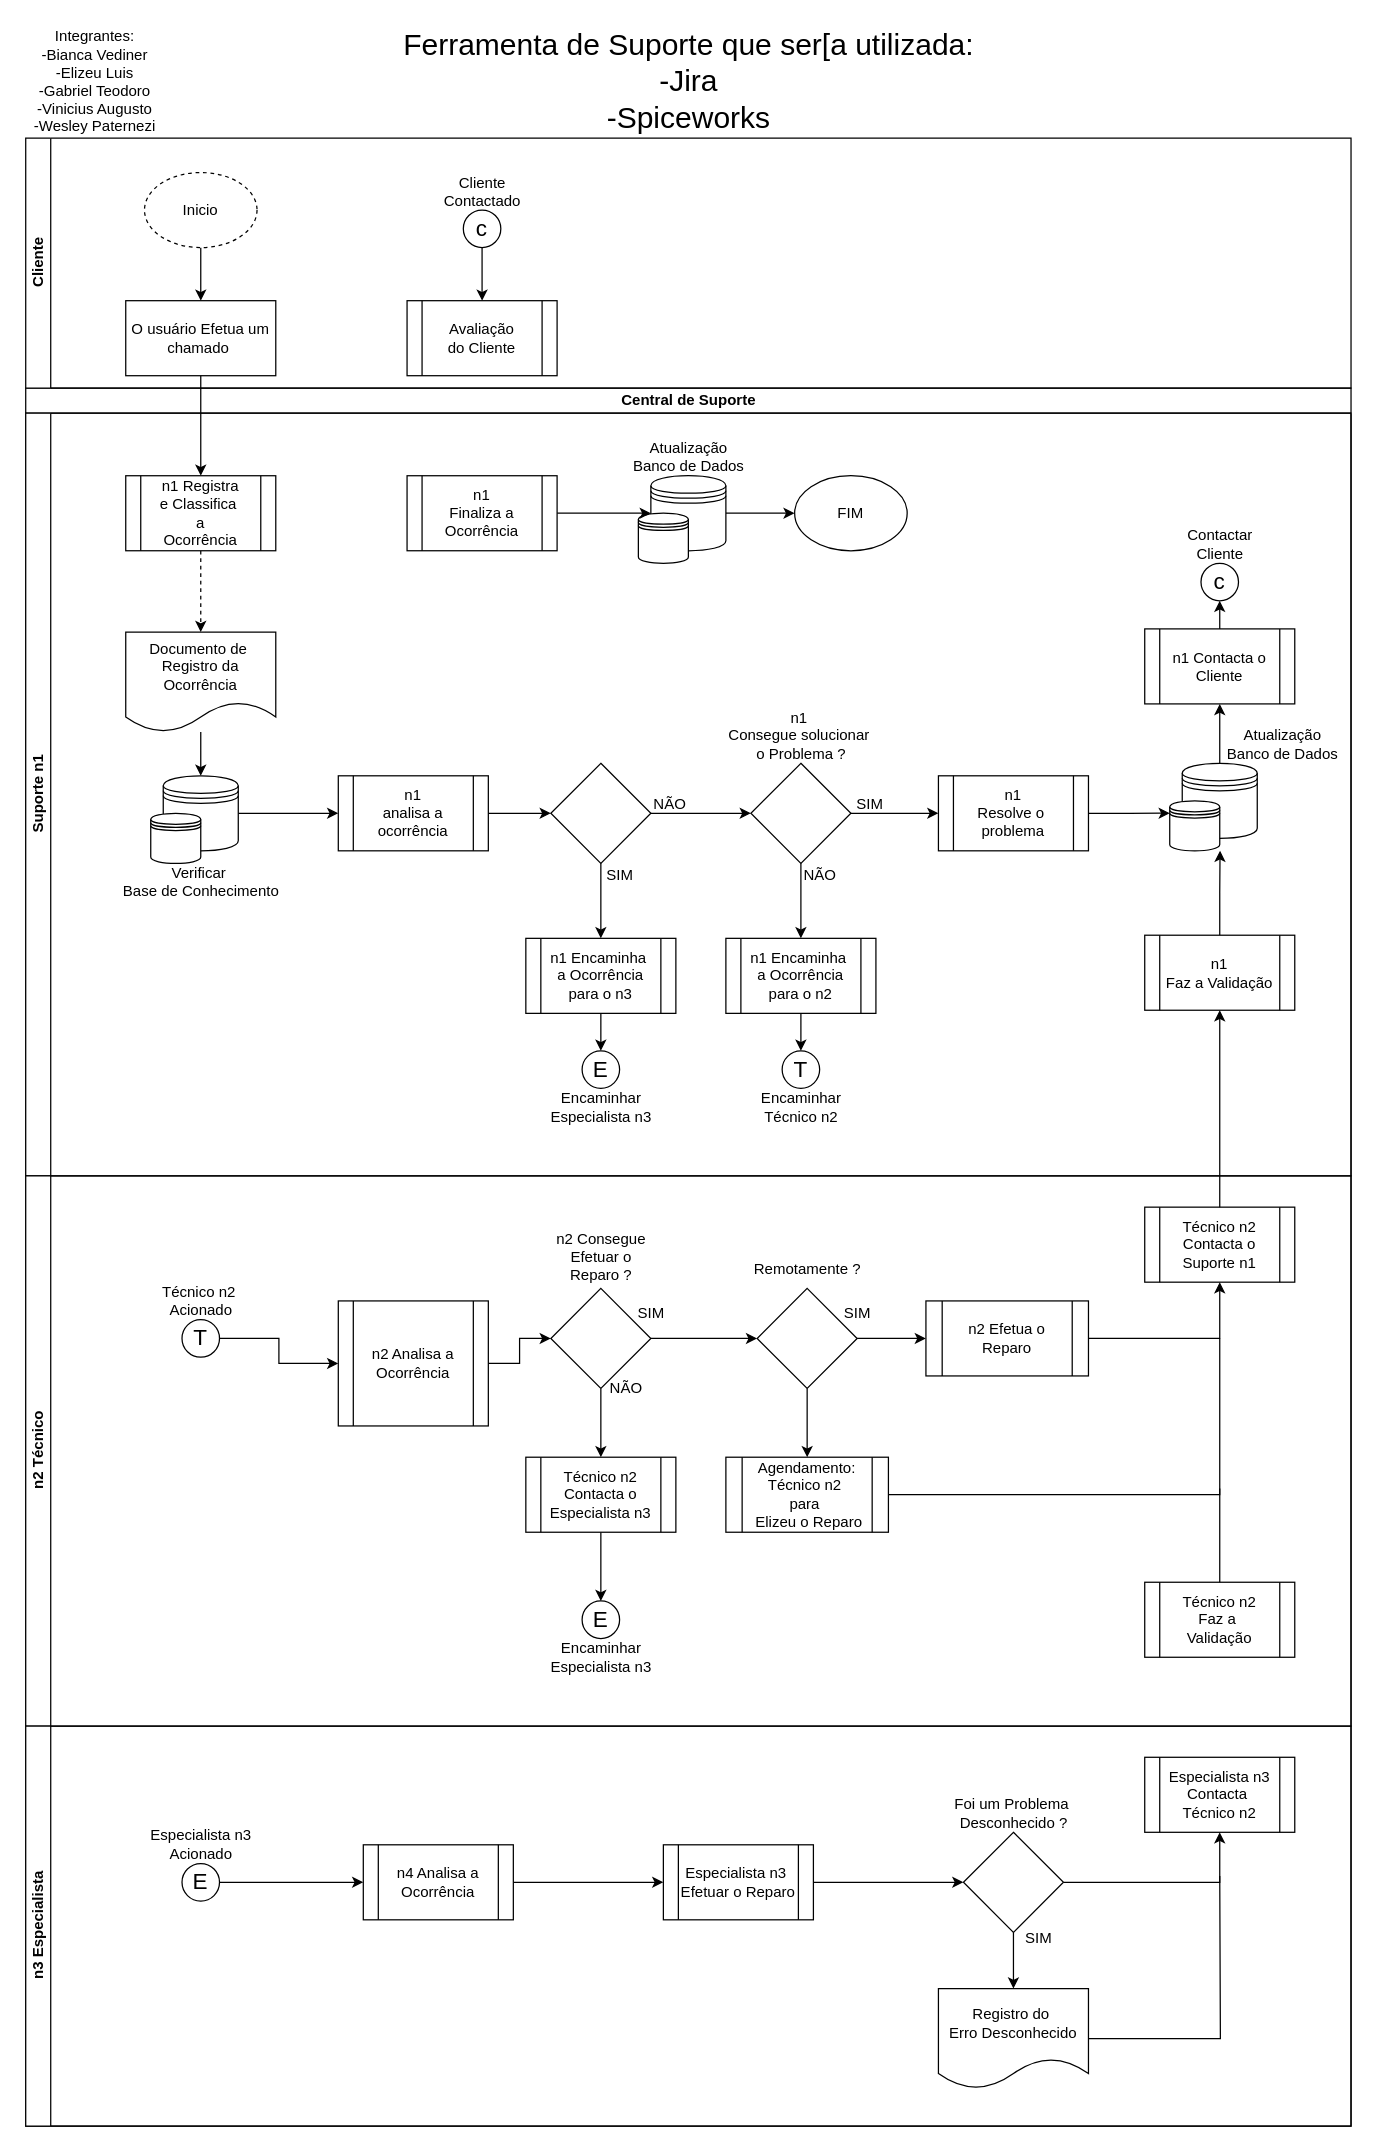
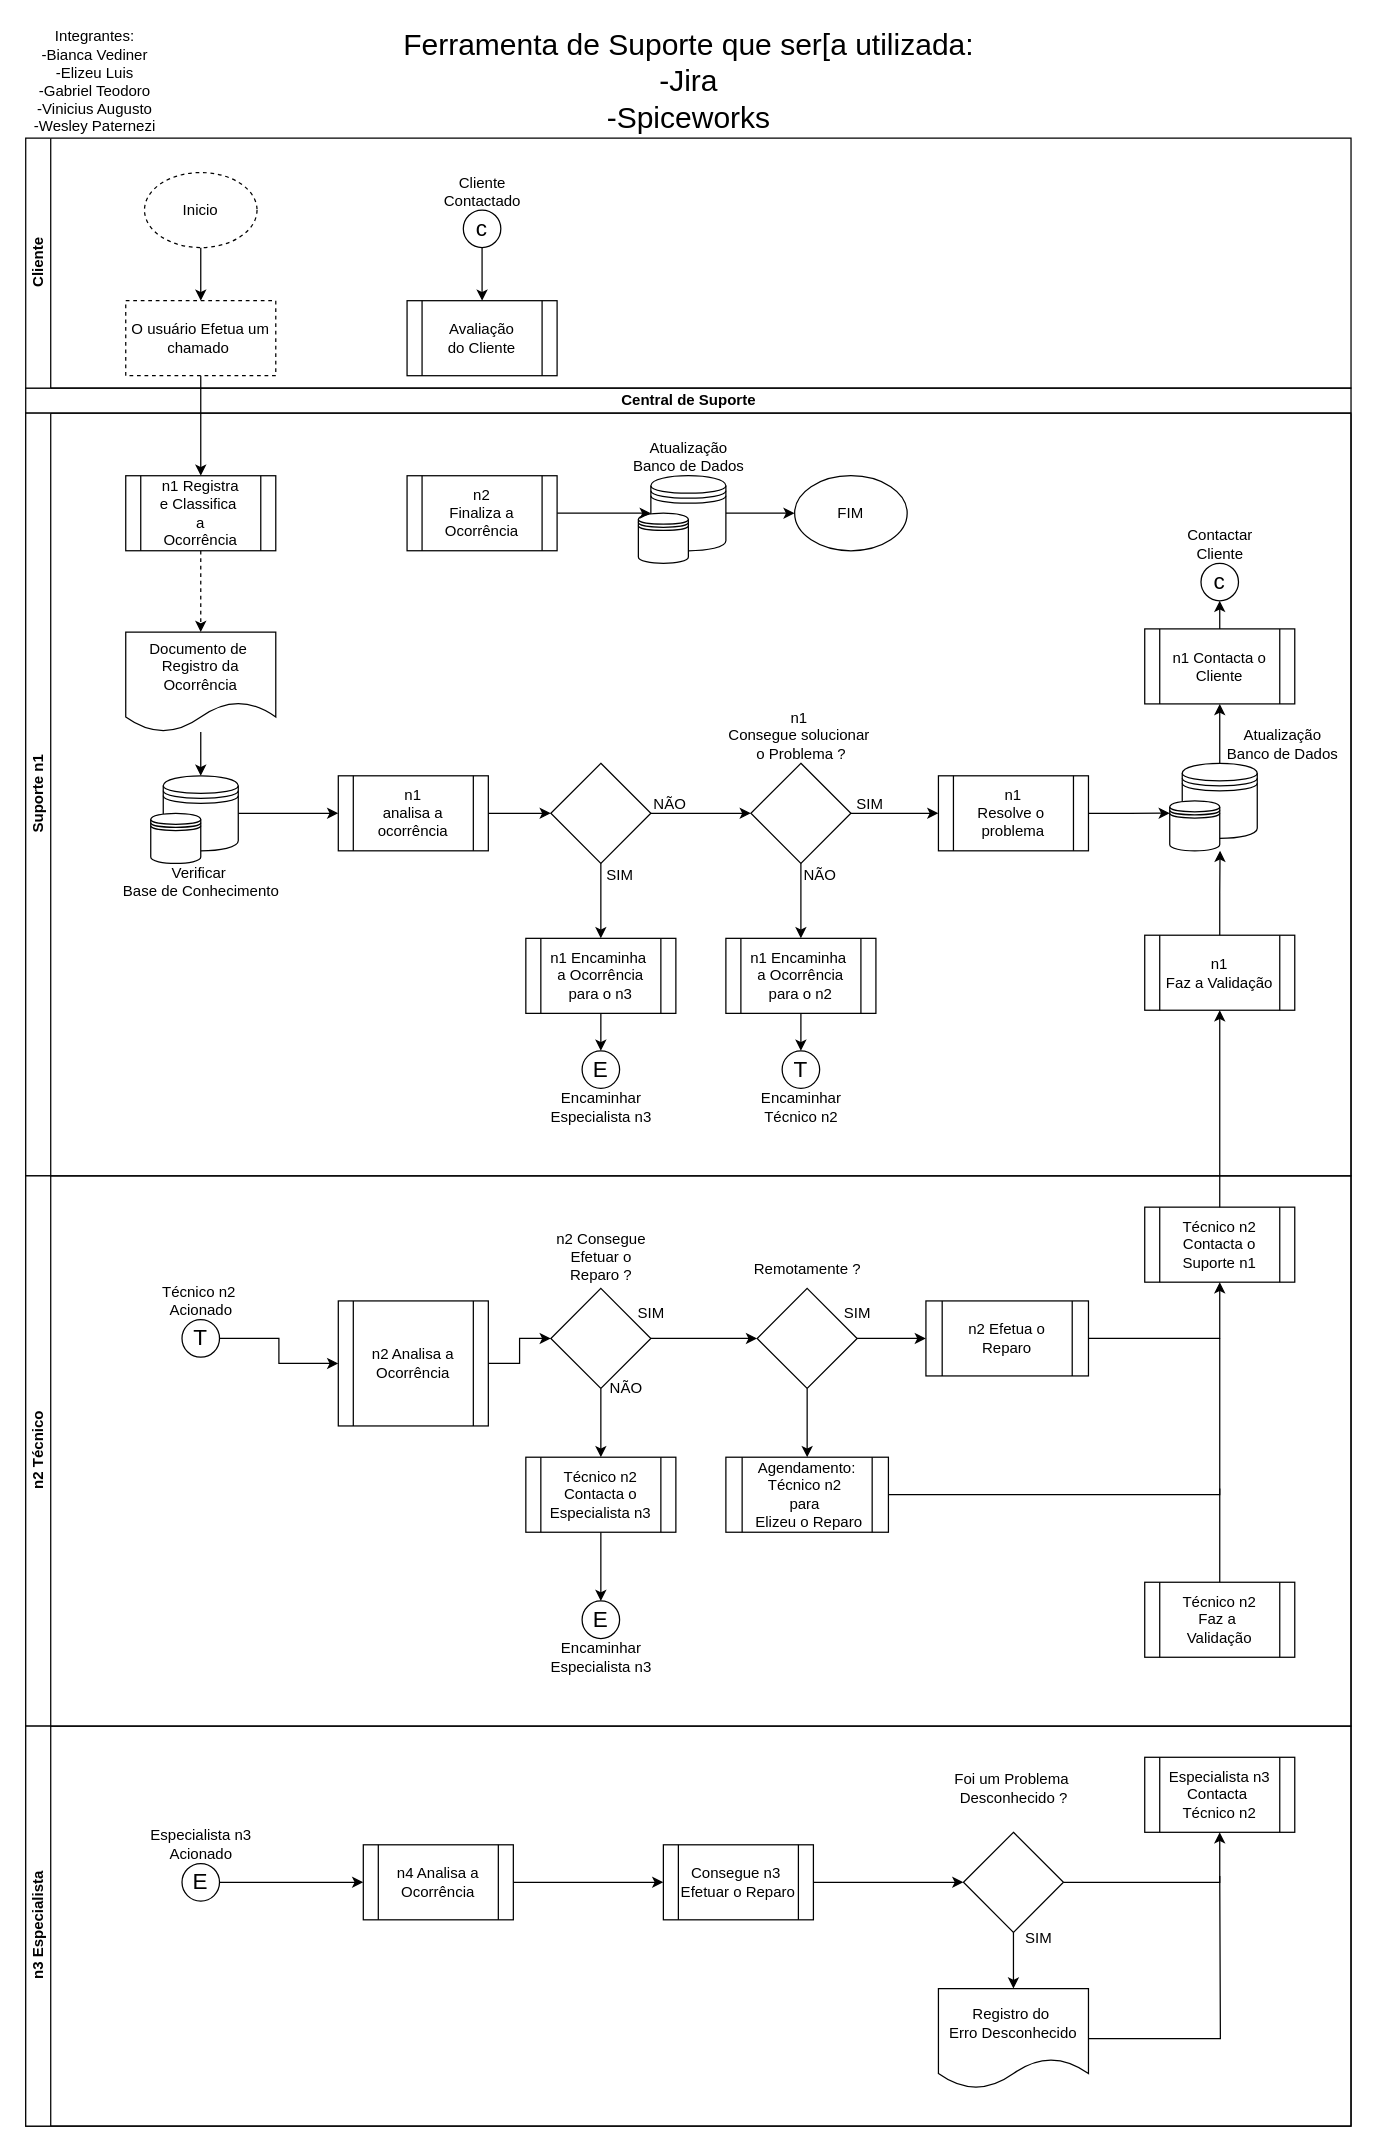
(201, 338) -> (201, 338)
(482, 513) -> (482, 513)
(1013, 1813) -> (1013, 1788)
(738, 1882) -> (738, 1882)
